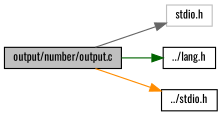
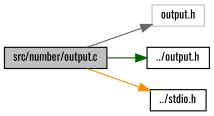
(189, 16) -> (178, 16)
(63, 58) -> (56, 58)
(189, 58) -> (178, 58)
